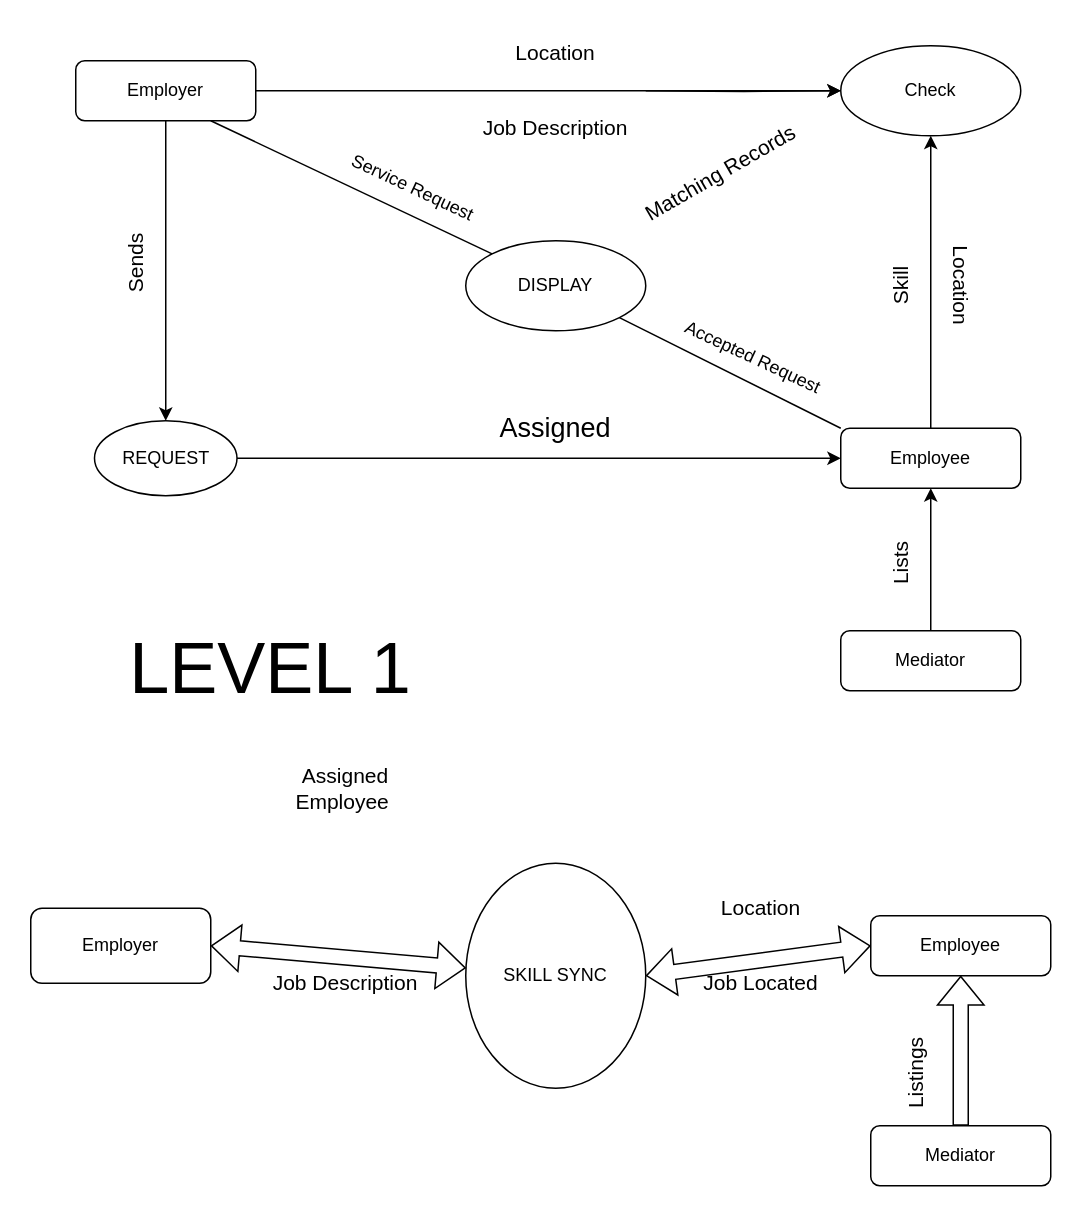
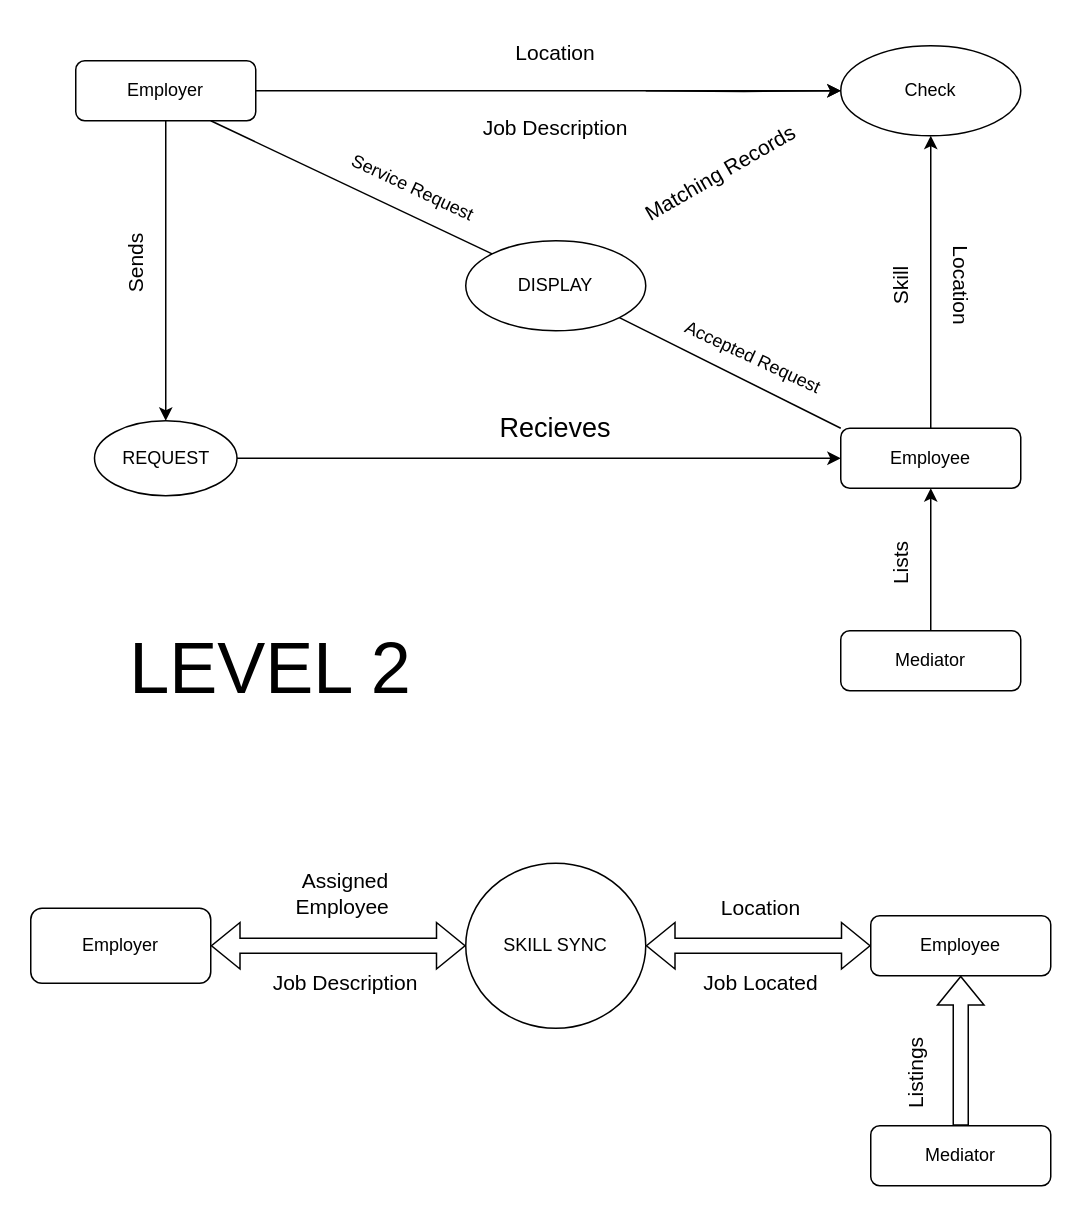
(556, 428) -> (556, 428)
(271, 668) -> (271, 668)
(346, 788) -> (346, 893)
(556, 976) -> (556, 946)
